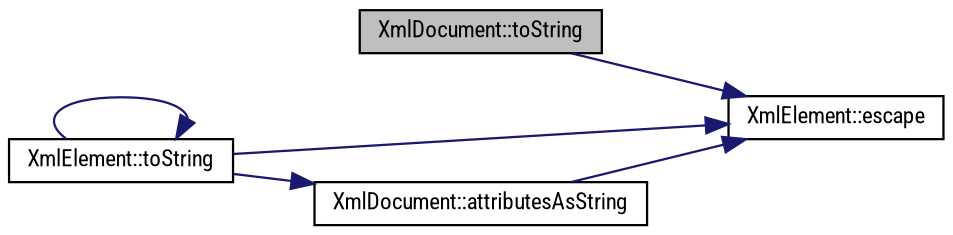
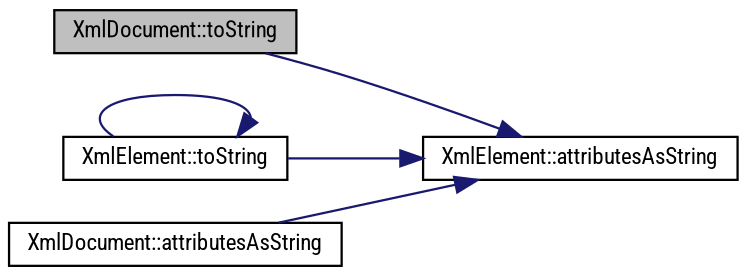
(836, 118) -> (580, 158)
(262, 177) -> none
